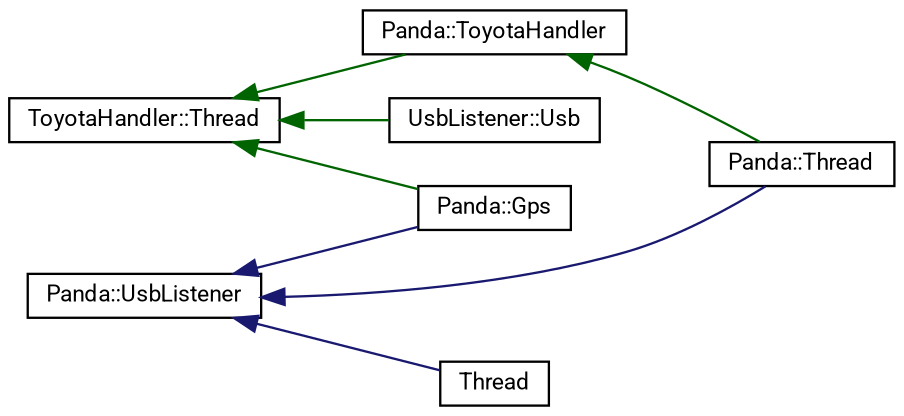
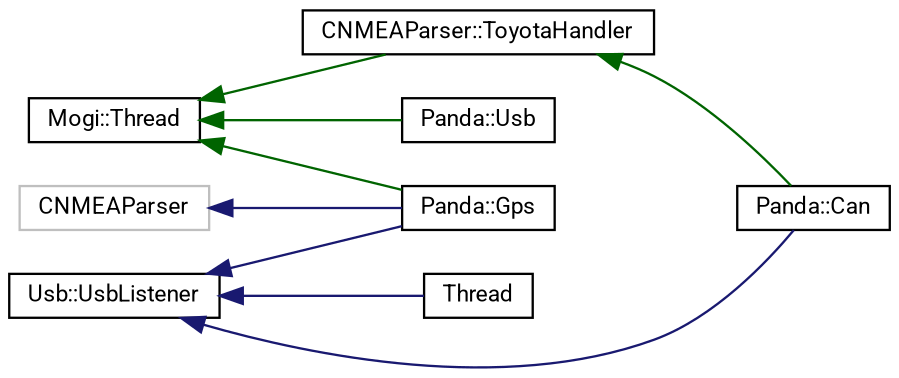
(495, 32) -> (478, 32)
(144, 120) -> (114, 120)
(495, 120) -> (478, 120)
(802, 164) -> (814, 208)
none -> (114, 208)
(144, 296) -> (114, 296)
